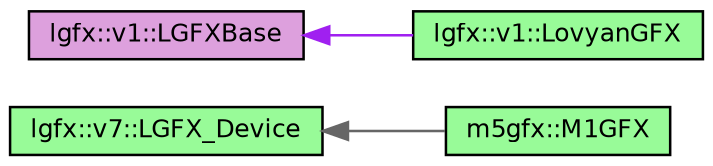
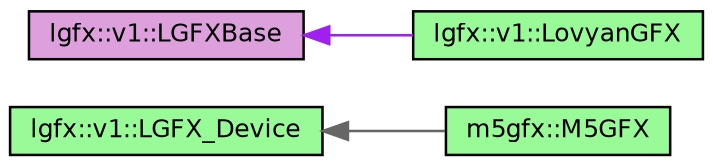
(166, 131) -> (166, 131)
(558, 131) -> (558, 131)
